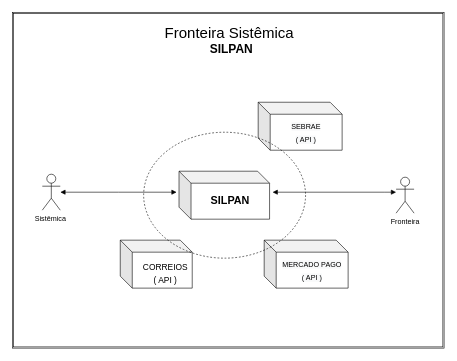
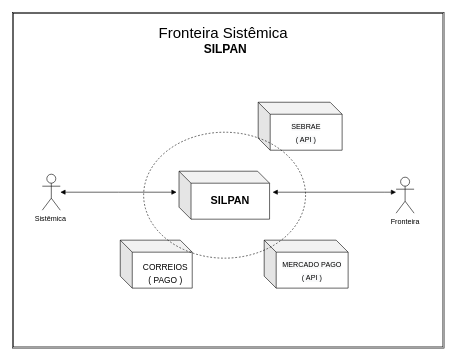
(231, 39) -> (225, 39)
(166, 273) -> (166, 273)
